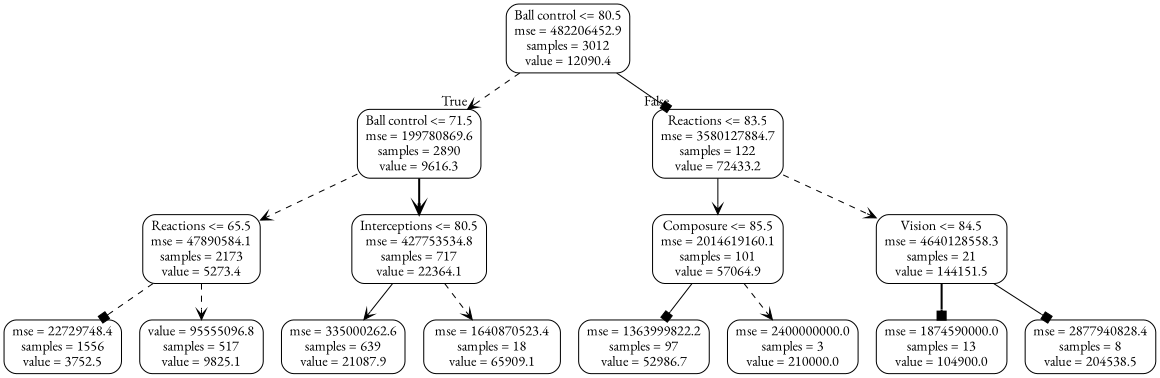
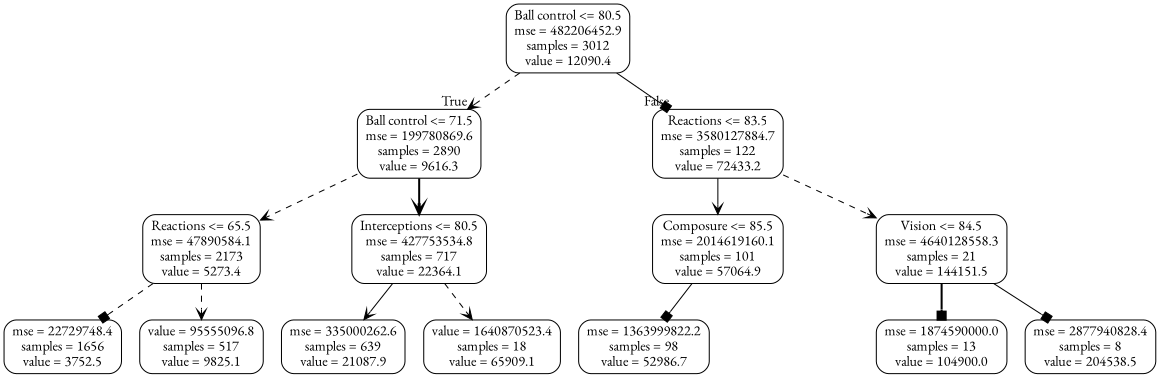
(63, 347) -> (63, 347)
(492, 347) -> (492, 347)
(644, 347) -> (644, 347)
(793, 347) -> none
